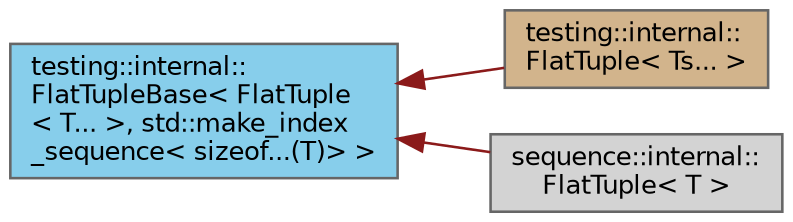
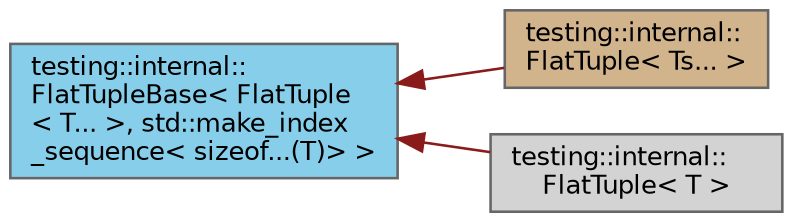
(636, 173) -> (636, 173)
